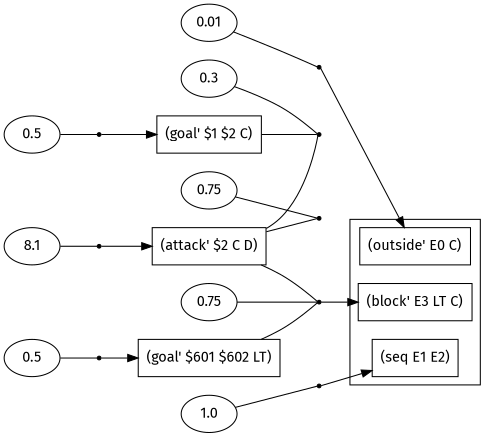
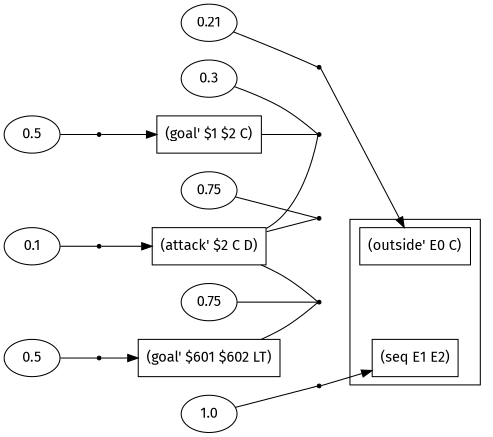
(209, 23) -> (209, 23)
(32, 246) -> (32, 246)
(415, 302) -> none
